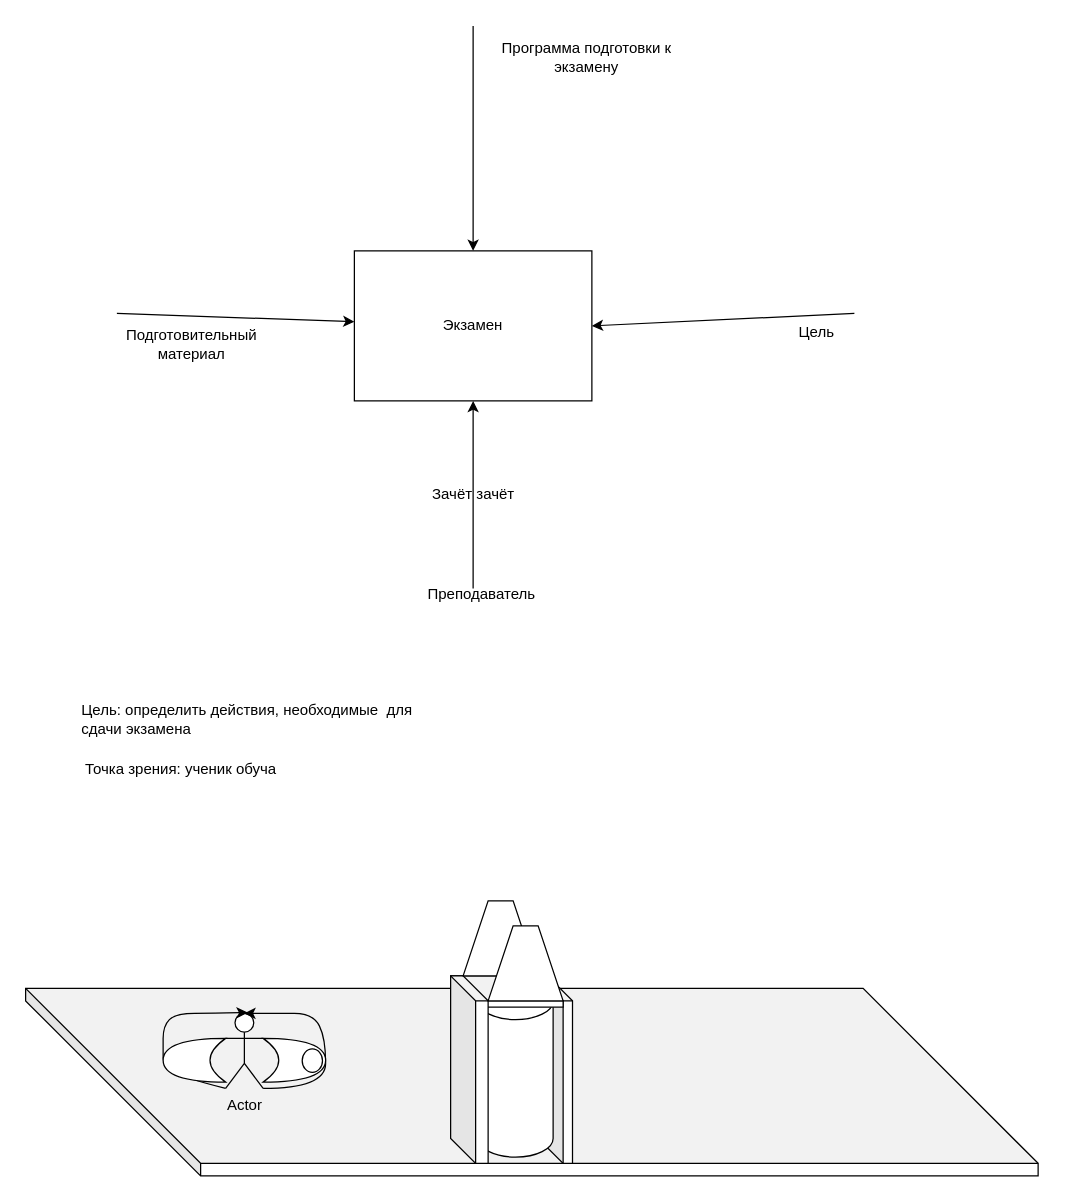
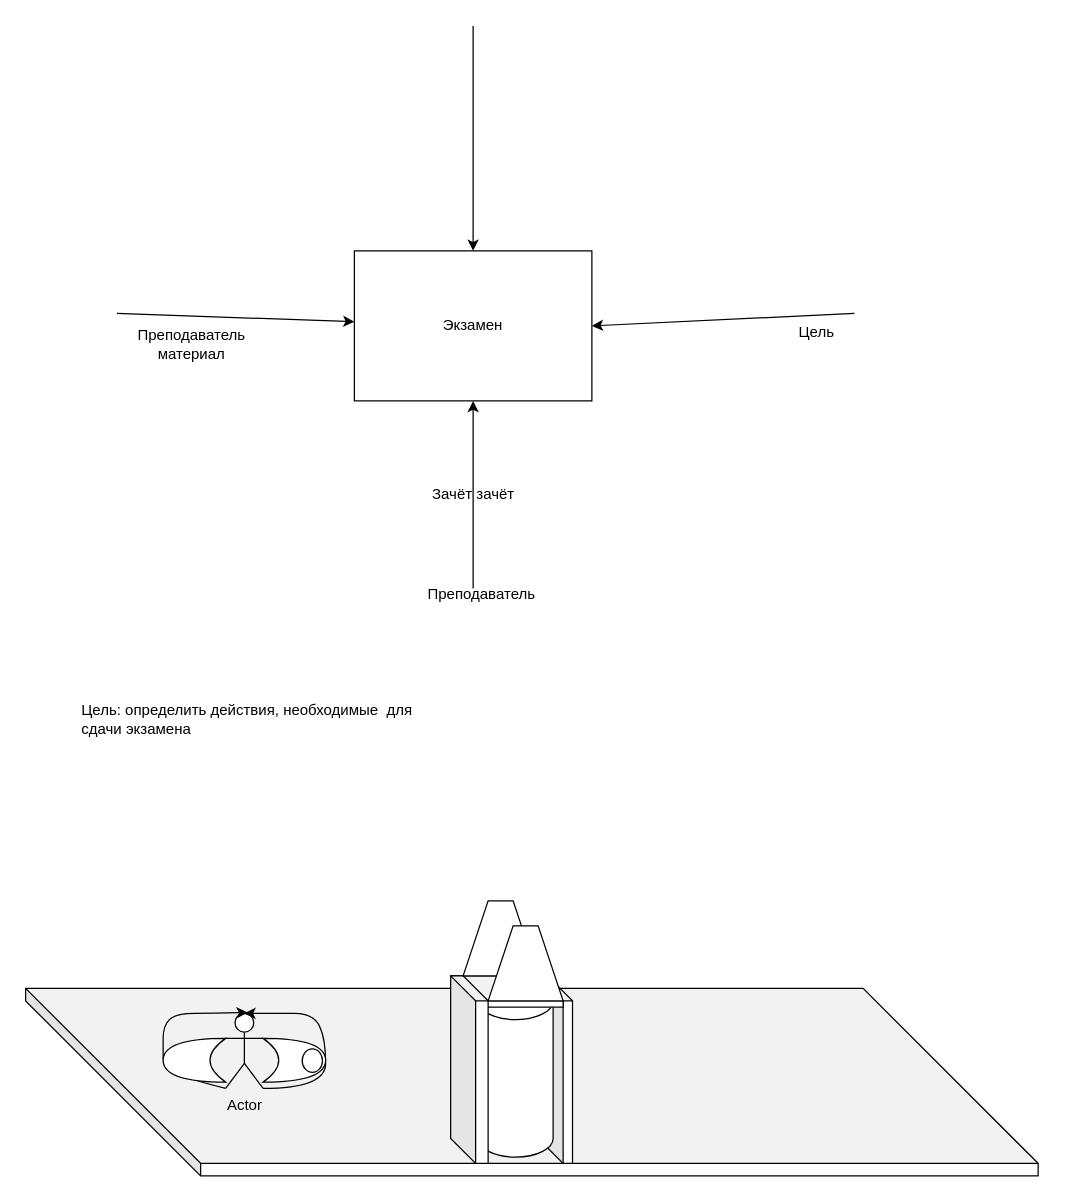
(587, 57) -> none
(192, 344) -> (192, 344)
(181, 769) -> none
